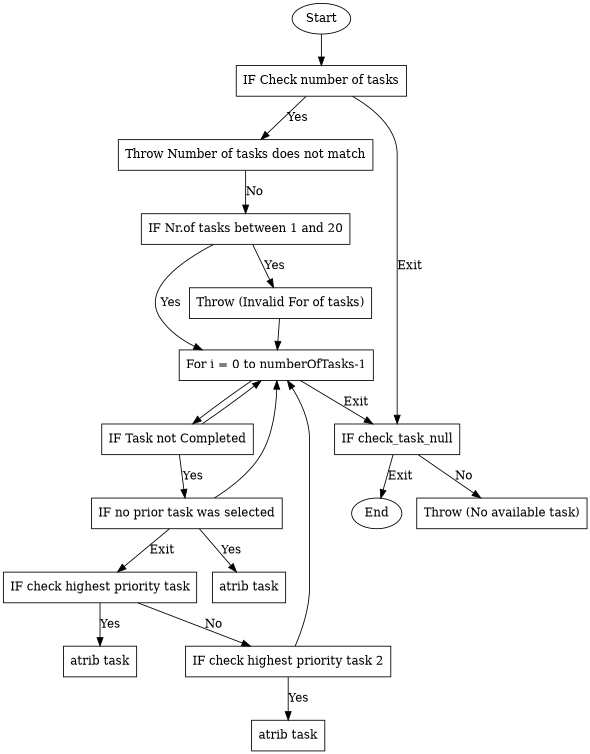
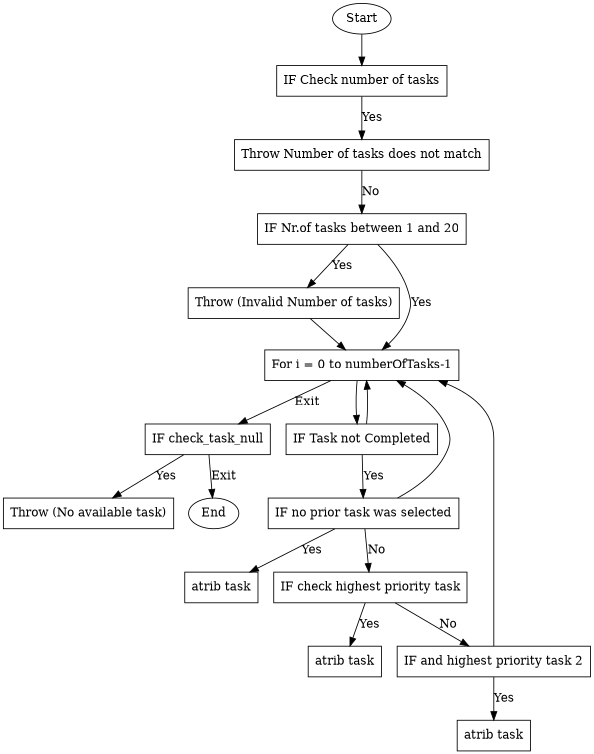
(397, 246) -> none
(281, 303) -> (294, 303)
(464, 476) -> (166, 476)
(162, 550) -> (377, 550)
(288, 662) -> (494, 662)
